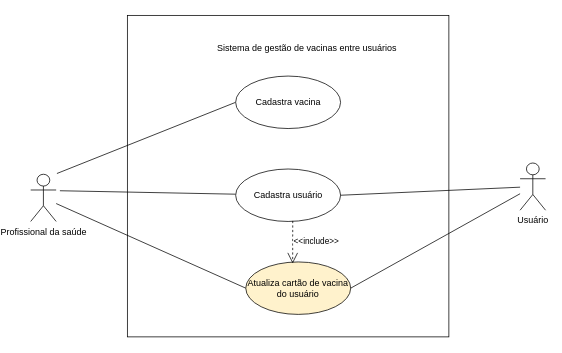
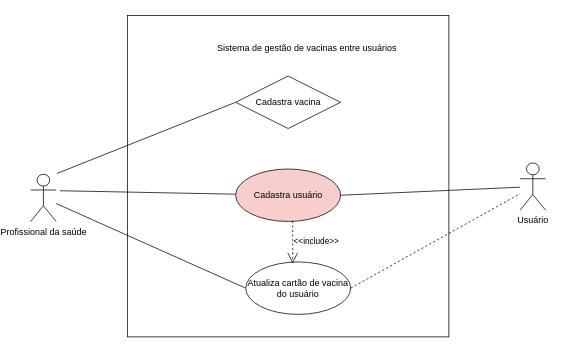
(288, 102) -> (288, 102)
(288, 195) -> (288, 195)
(435, 241) -> (435, 241)
(298, 288) -> (298, 288)
